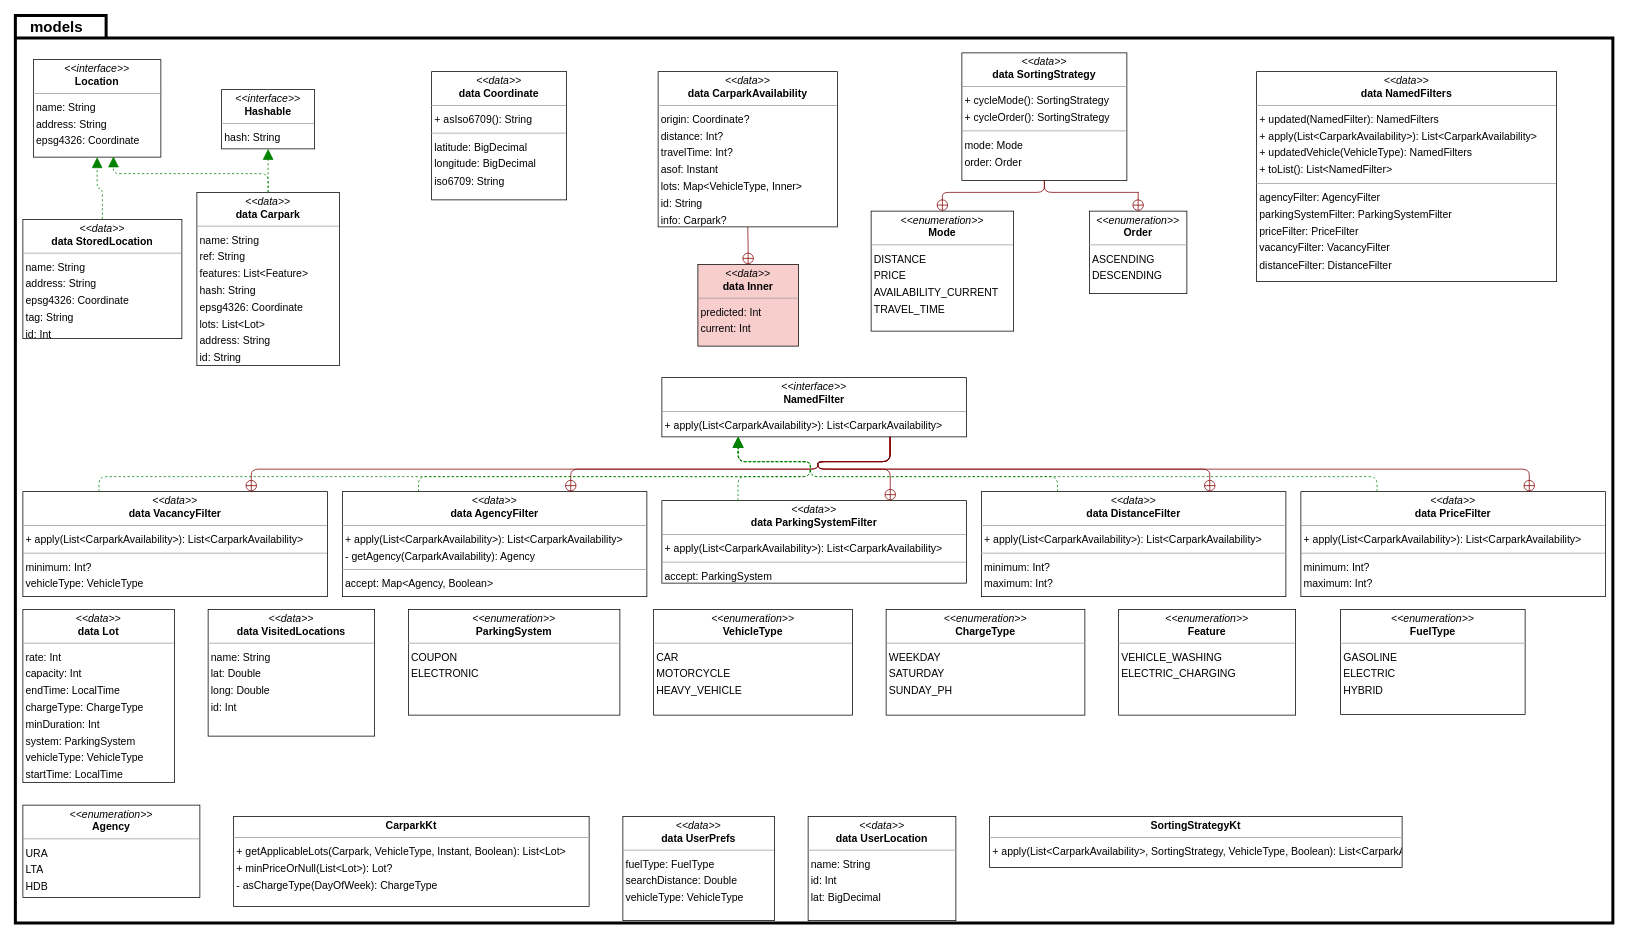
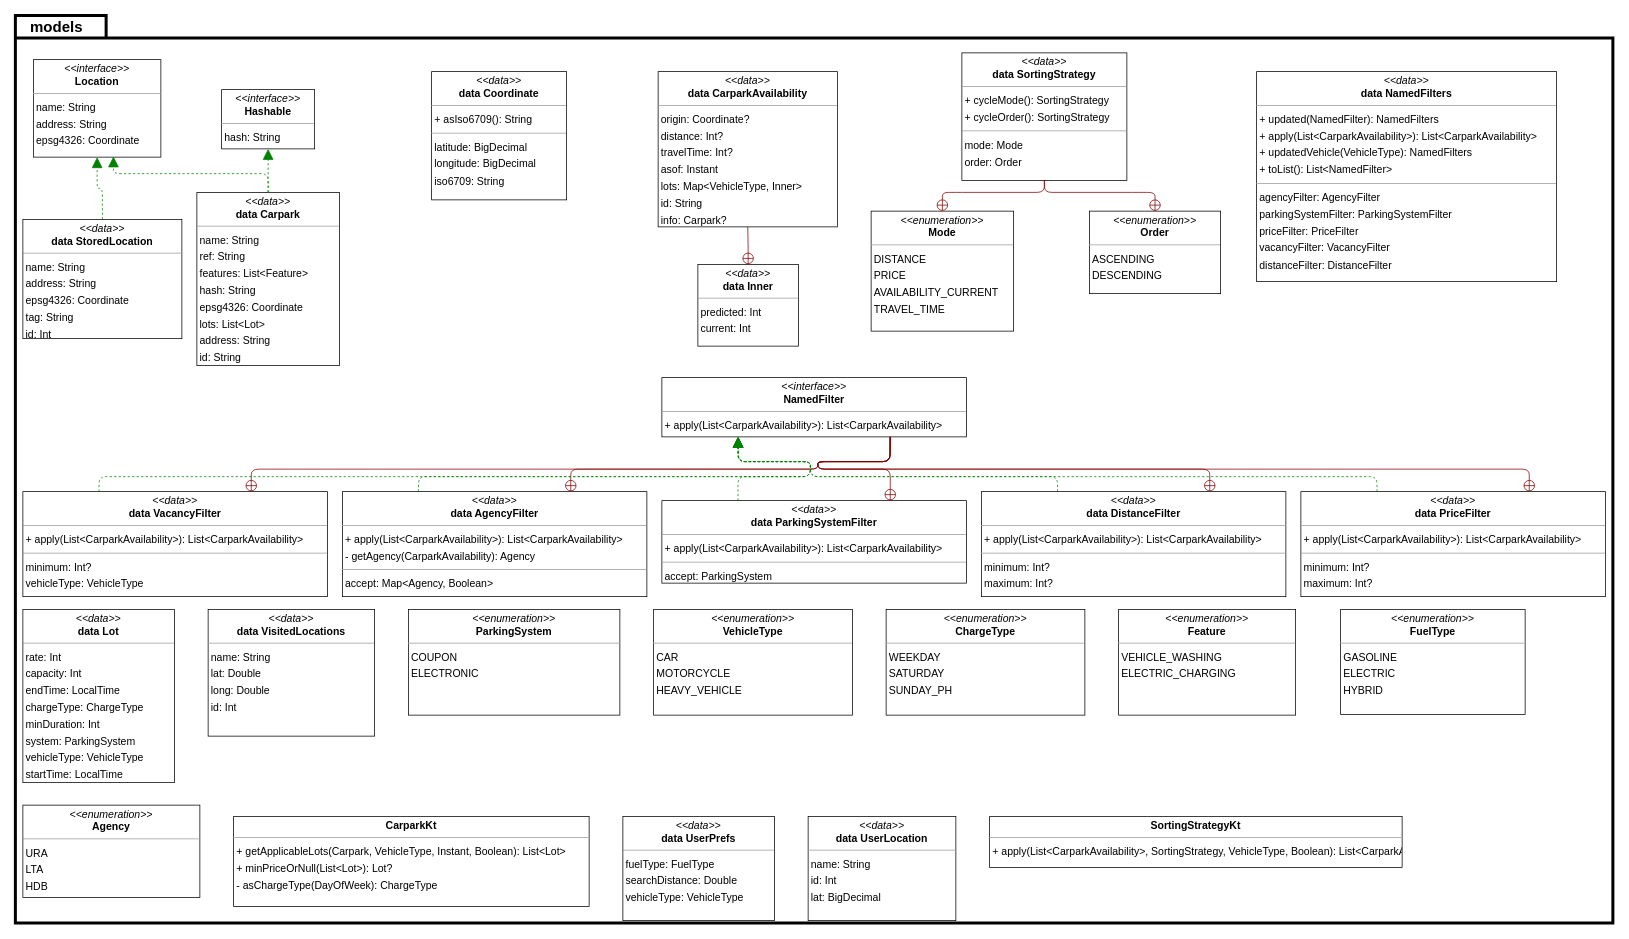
(1138, 252) -> (1155, 252)
(748, 305) -> (748, 305)
